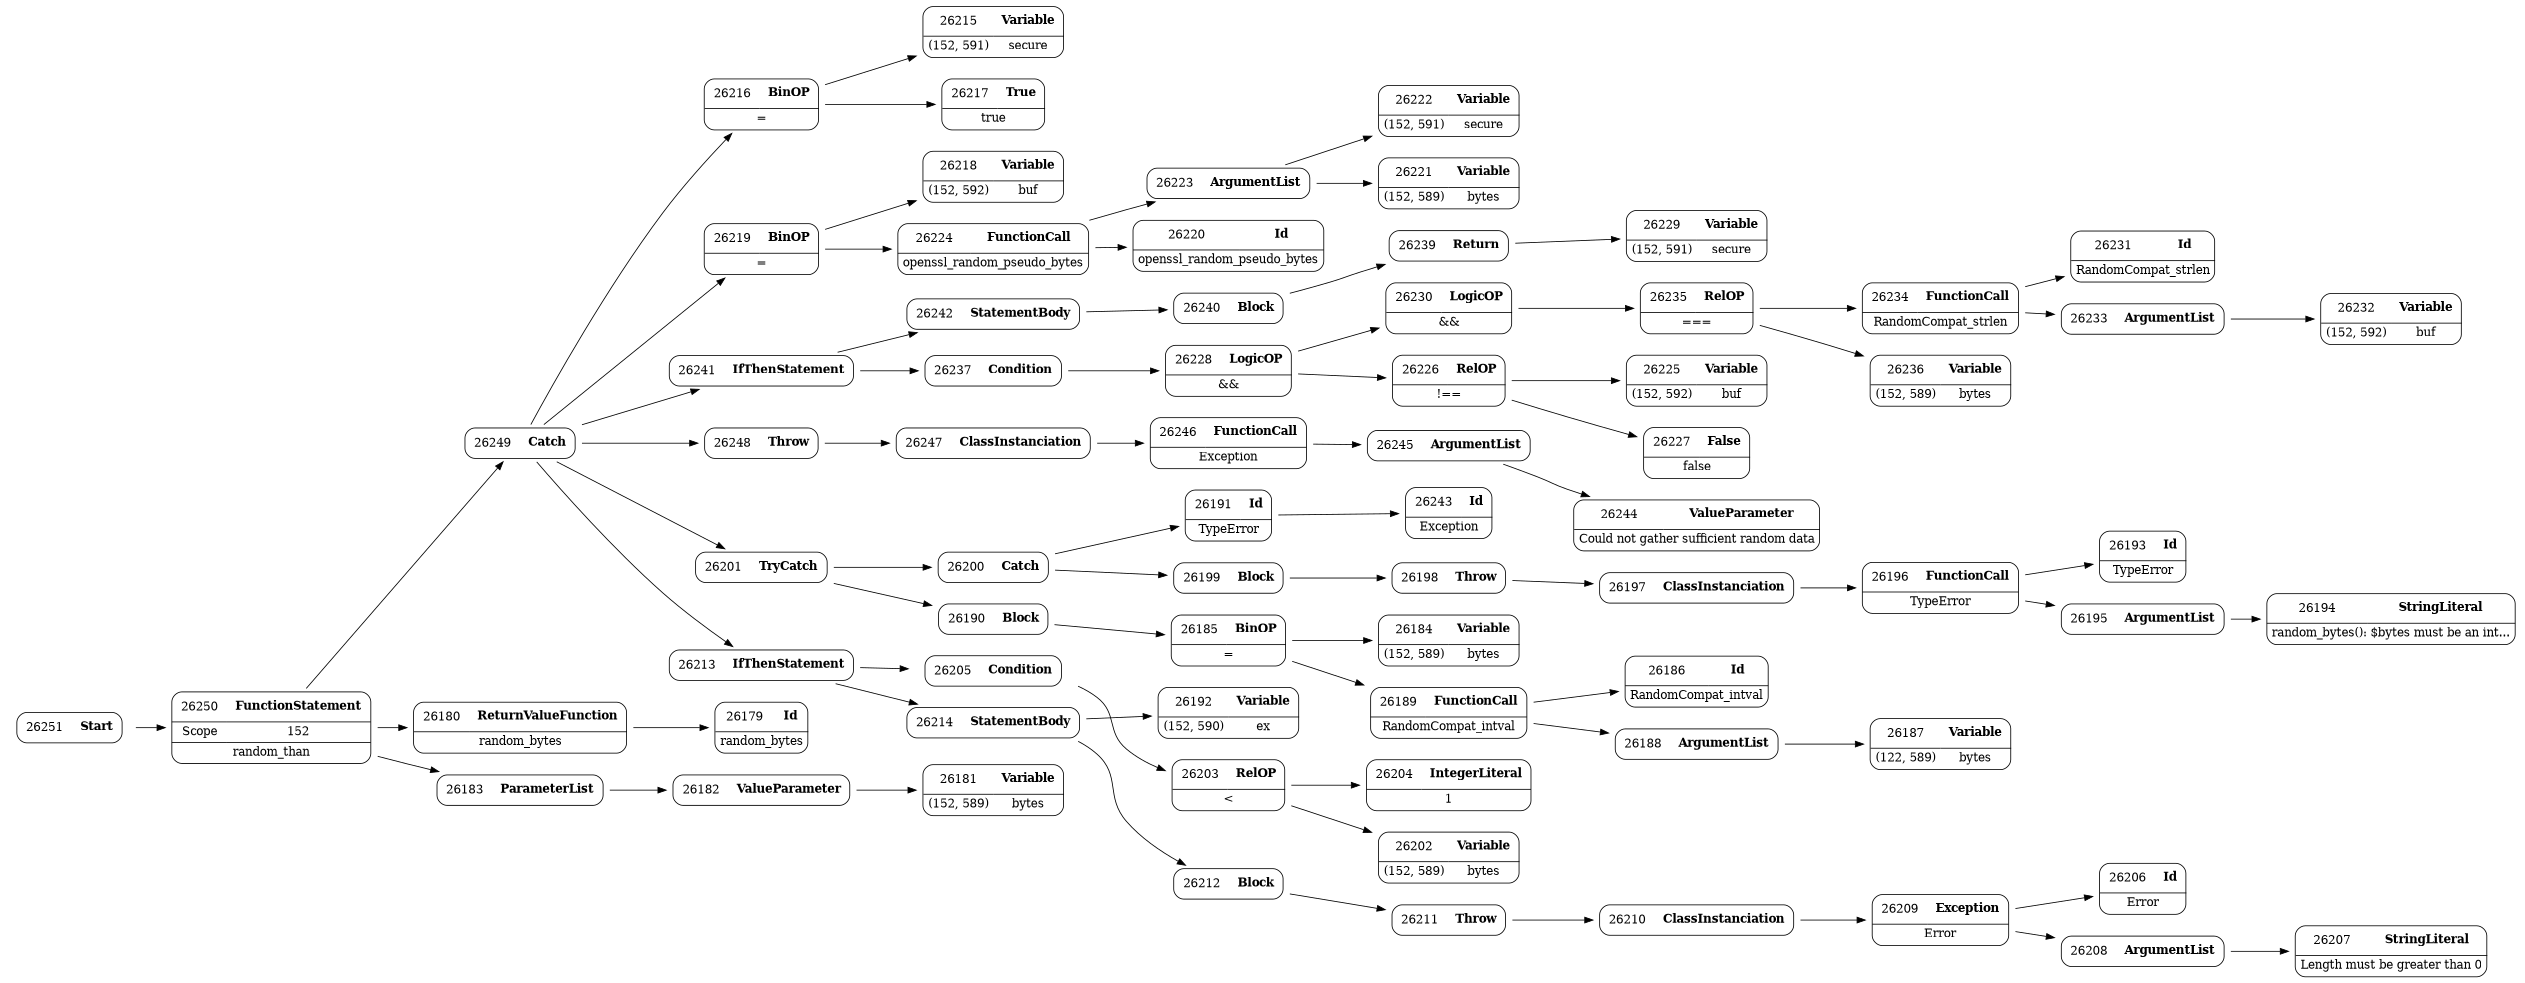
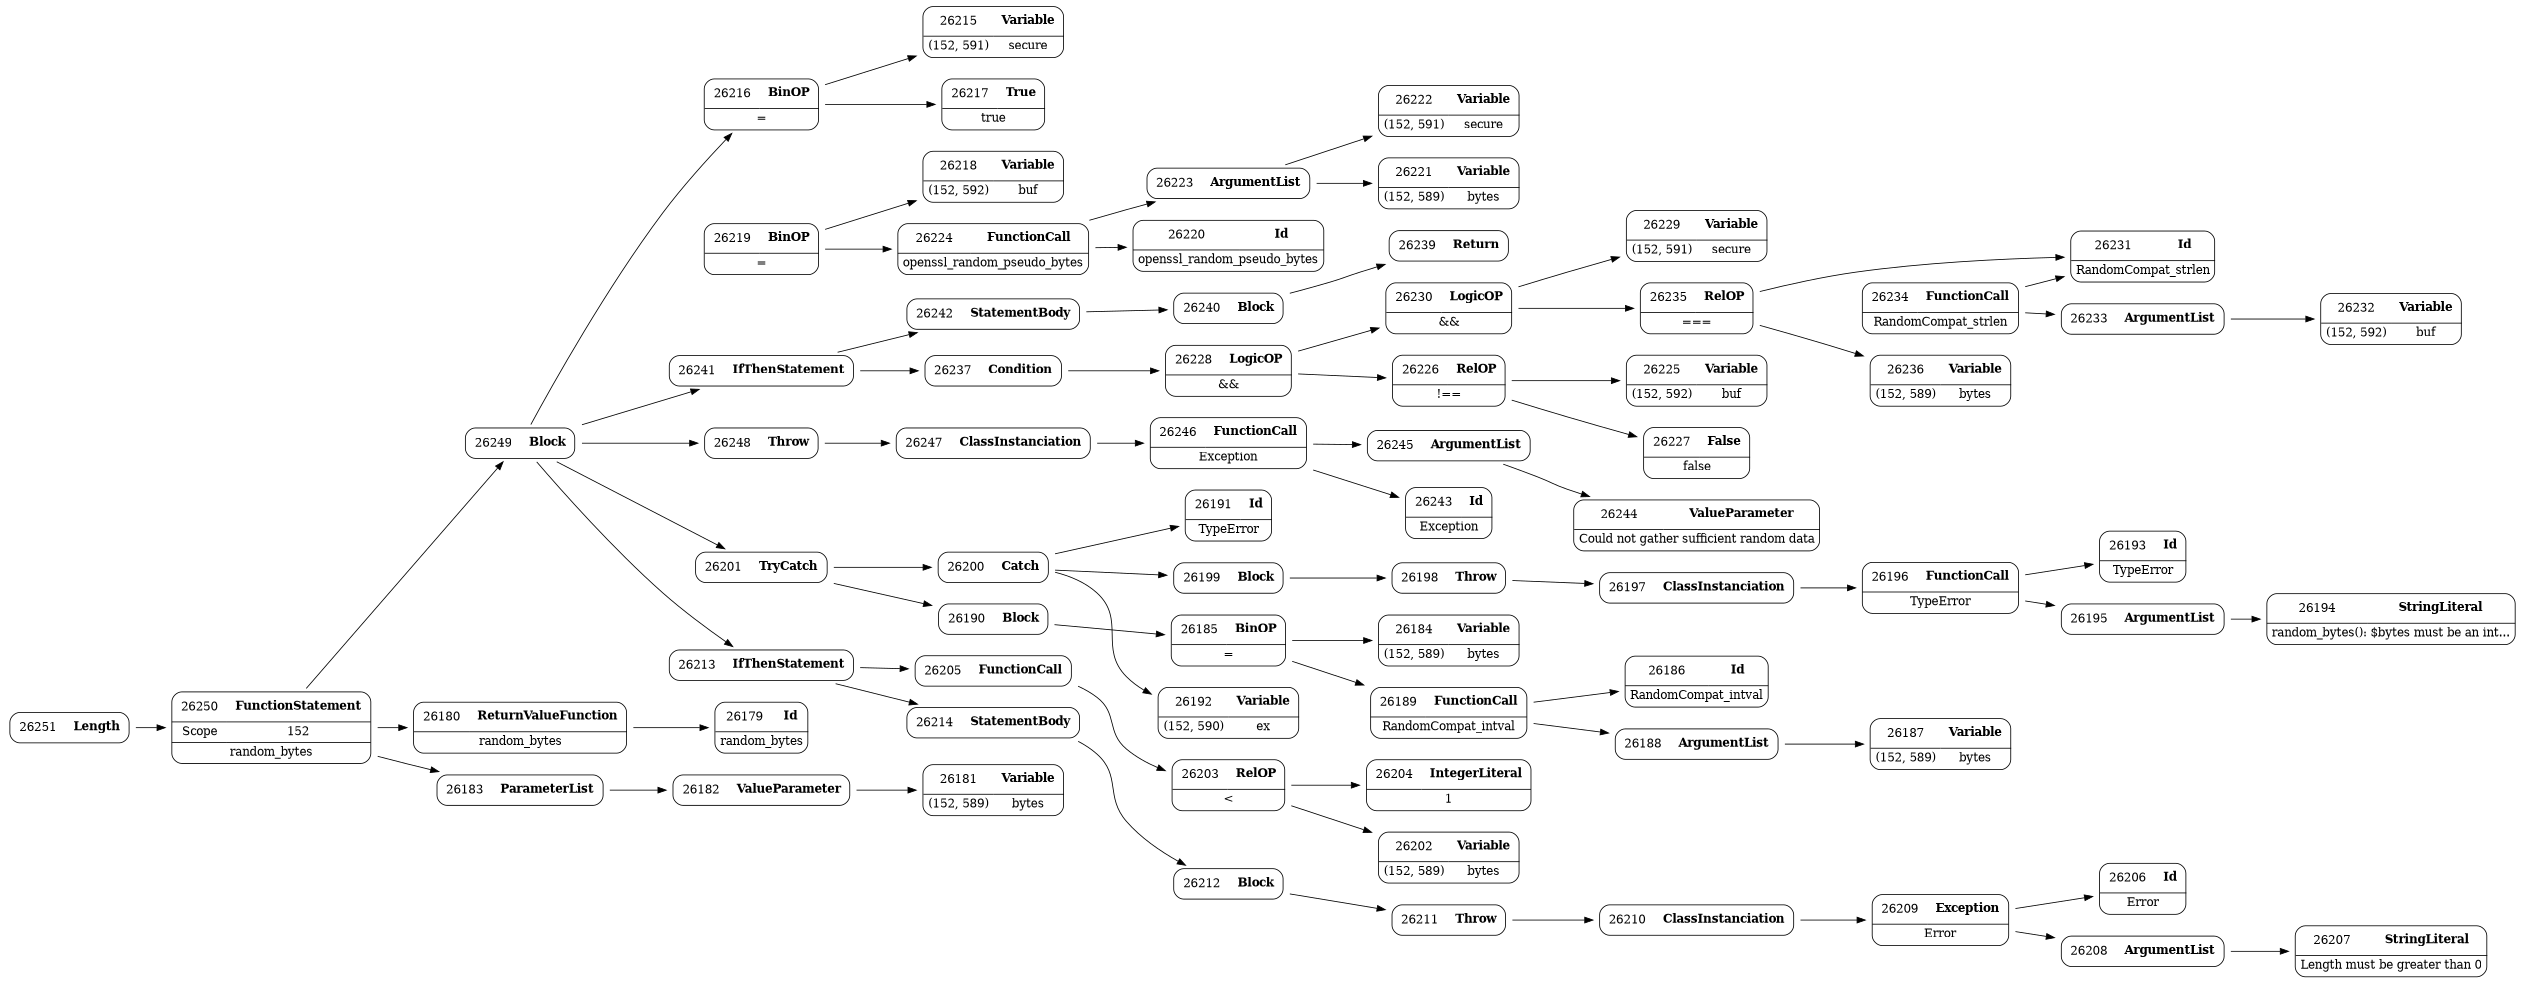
(1563, 241) -> (1565, 273)
(1803, 308) -> (1907, 266)
(631, 354) -> none
(547, 442) -> (548, 442)
(1334, 514) -> (1352, 482)
(1020, 670) -> (1020, 670)
(1116, 718) -> (1111, 622)
(97, 727) -> (97, 727)
(271, 752) -> (271, 752)
(1906, 758) -> (1906, 758)
